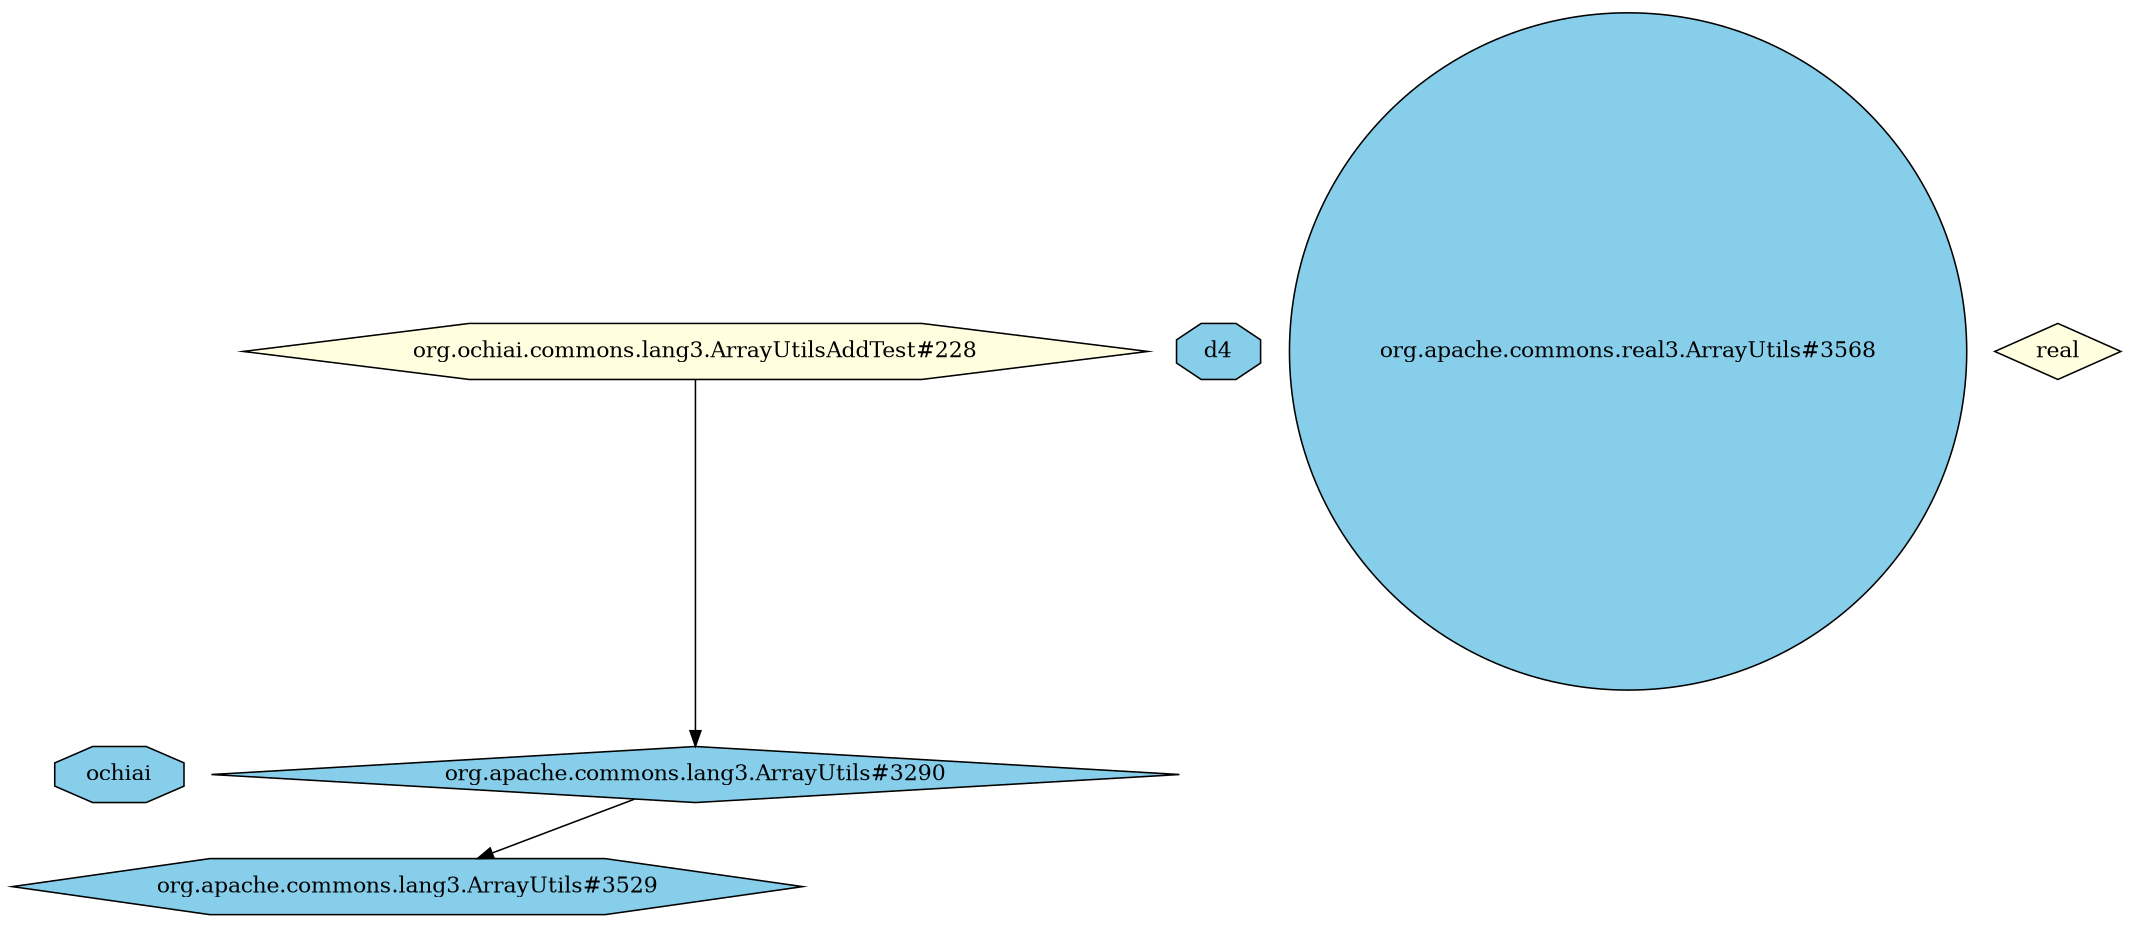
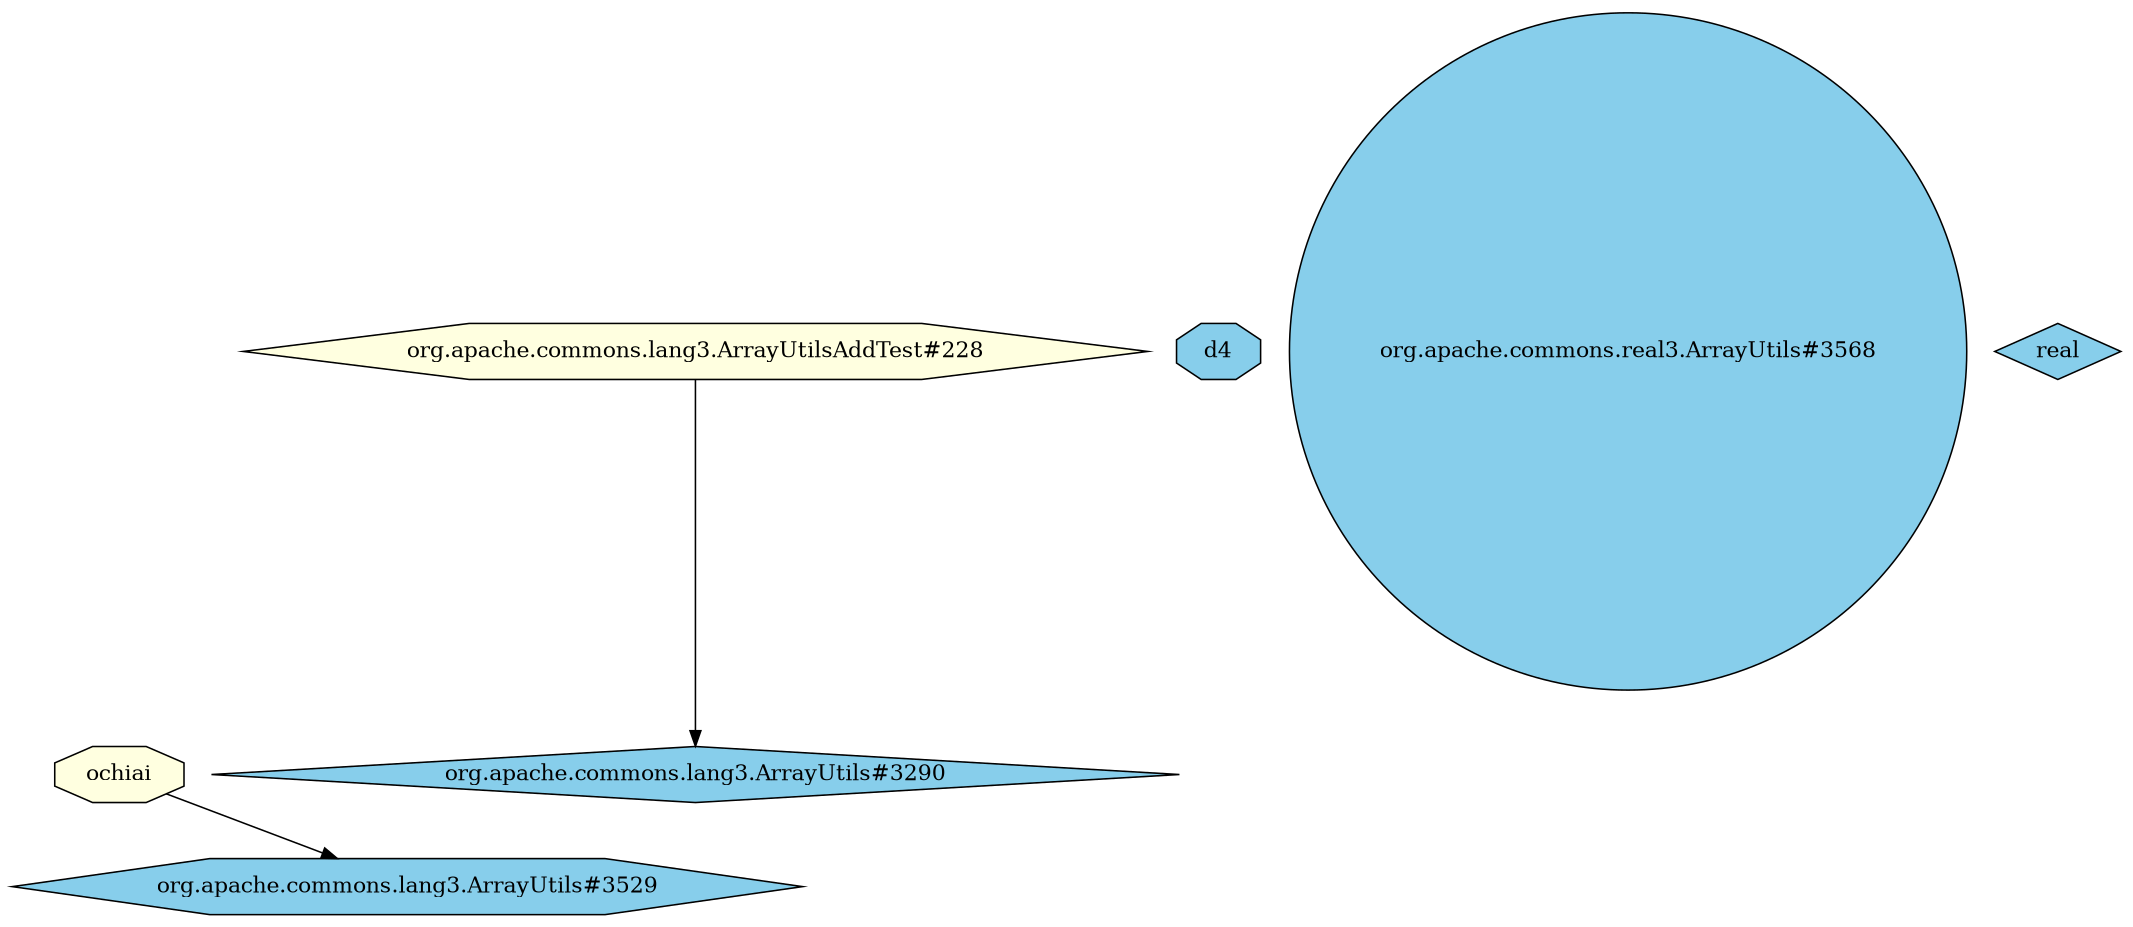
(695, 351) -> (695, 351)
(2058, 351) -> (2058, 351)
(119, 775) -> (119, 775)
(563, 826) -> (244, 823)
